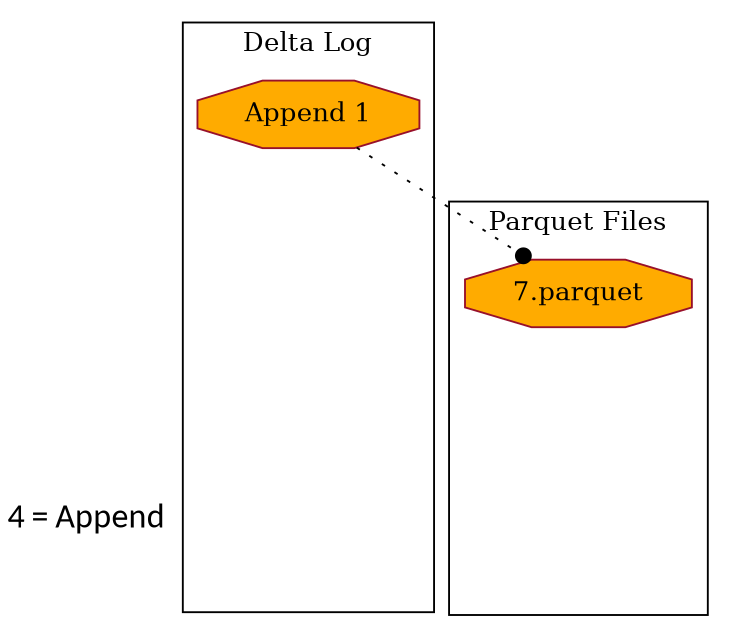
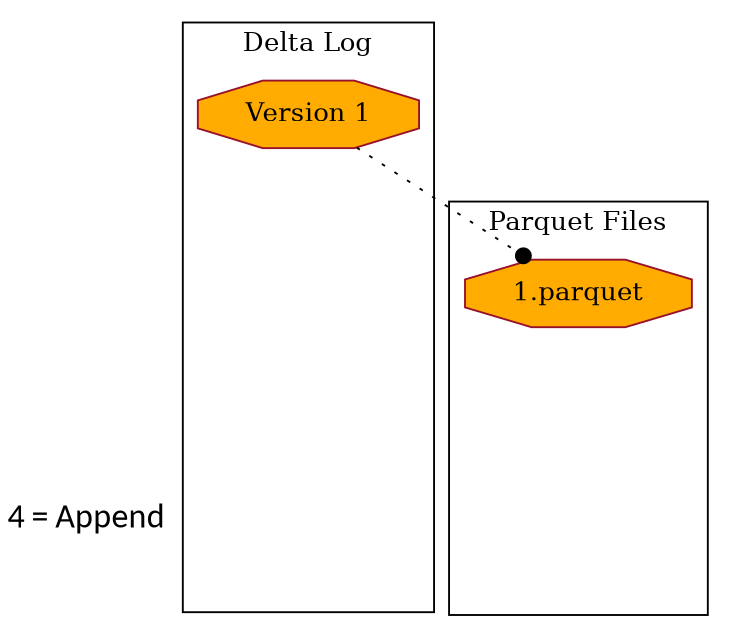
(308, 114) -> (308, 114)
(578, 293) -> (578, 293)
